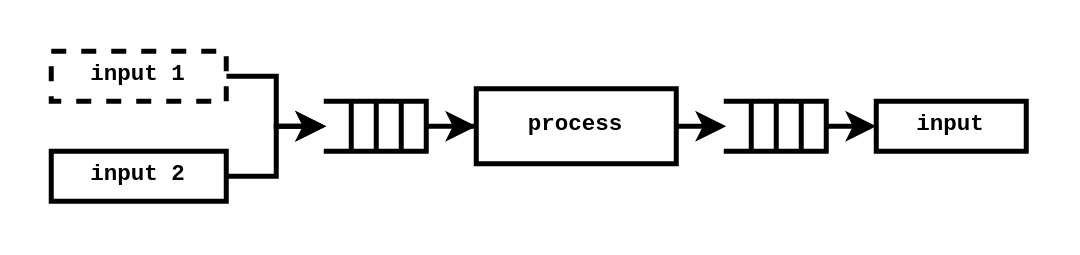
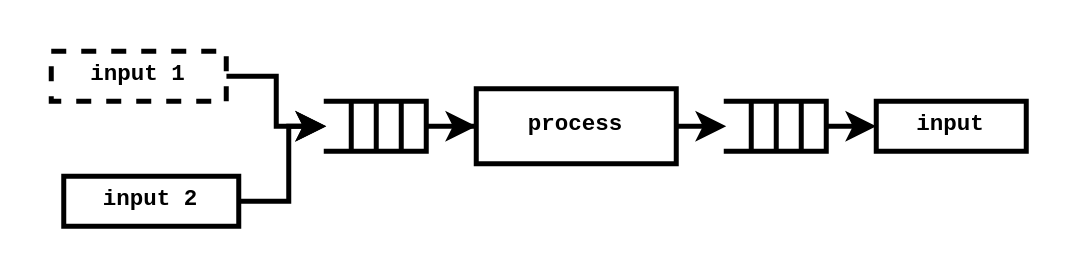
(139, 176) -> (151, 201)
